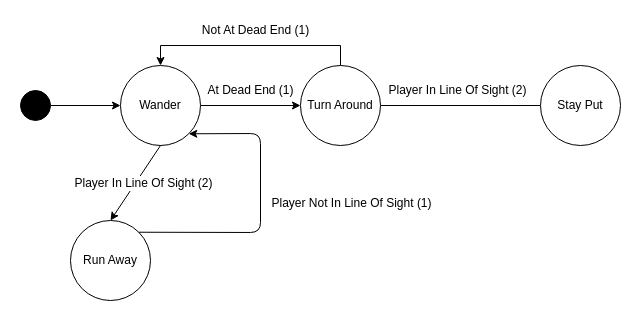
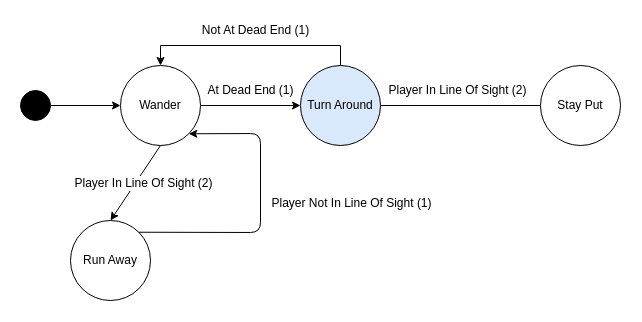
(341, 106) -> (341, 106)
